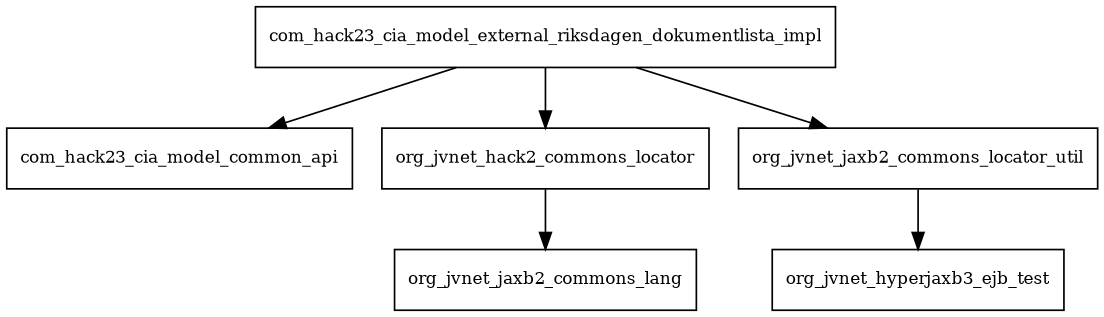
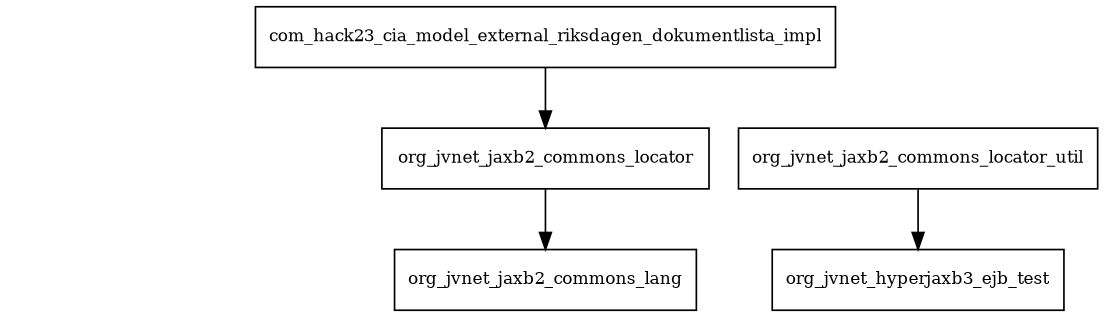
(723, 95) -> none
(180, 158) -> none
(545, 158) -> (545, 158)
